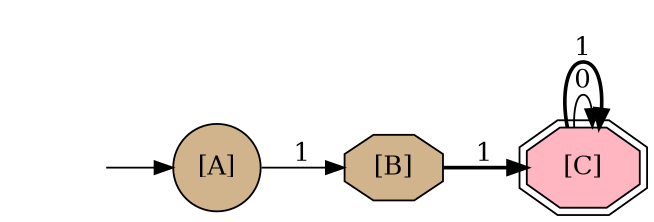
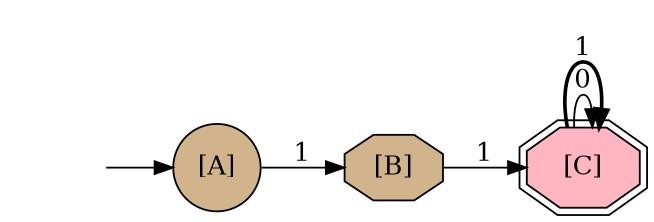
(475, 168) -> (475, 168)
